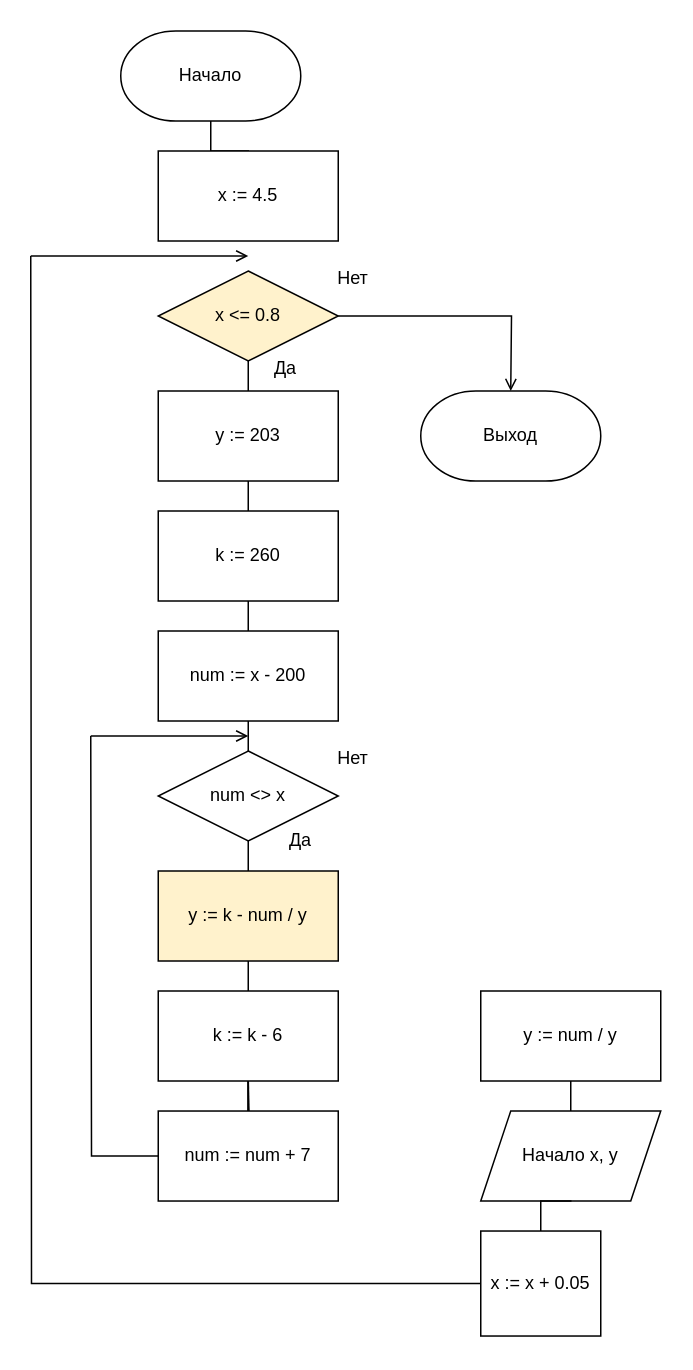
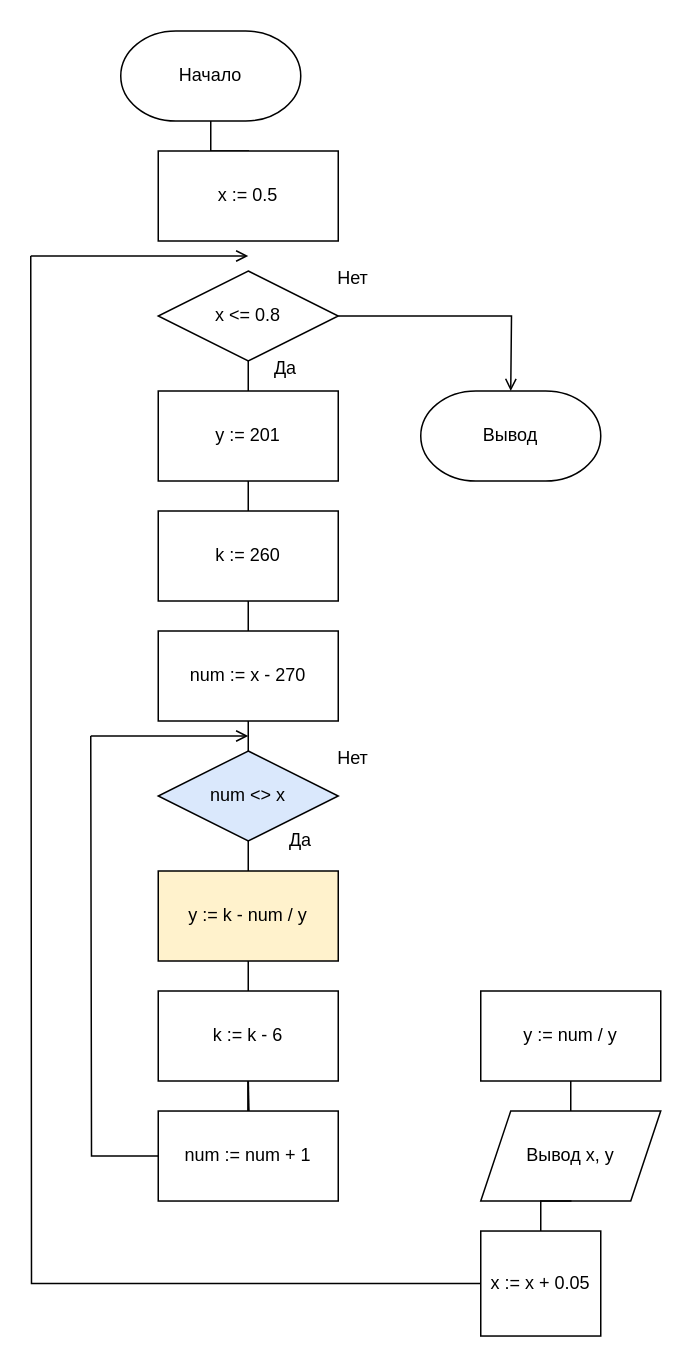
(248, 196) -> (248, 196)
(248, 316) -> (248, 316)
(248, 436) -> (248, 436)
(511, 436) -> (511, 436)
(248, 676) -> (248, 676)
(248, 796) -> (248, 796)
(248, 1156) -> (248, 1156)
(571, 1156) -> (571, 1156)
